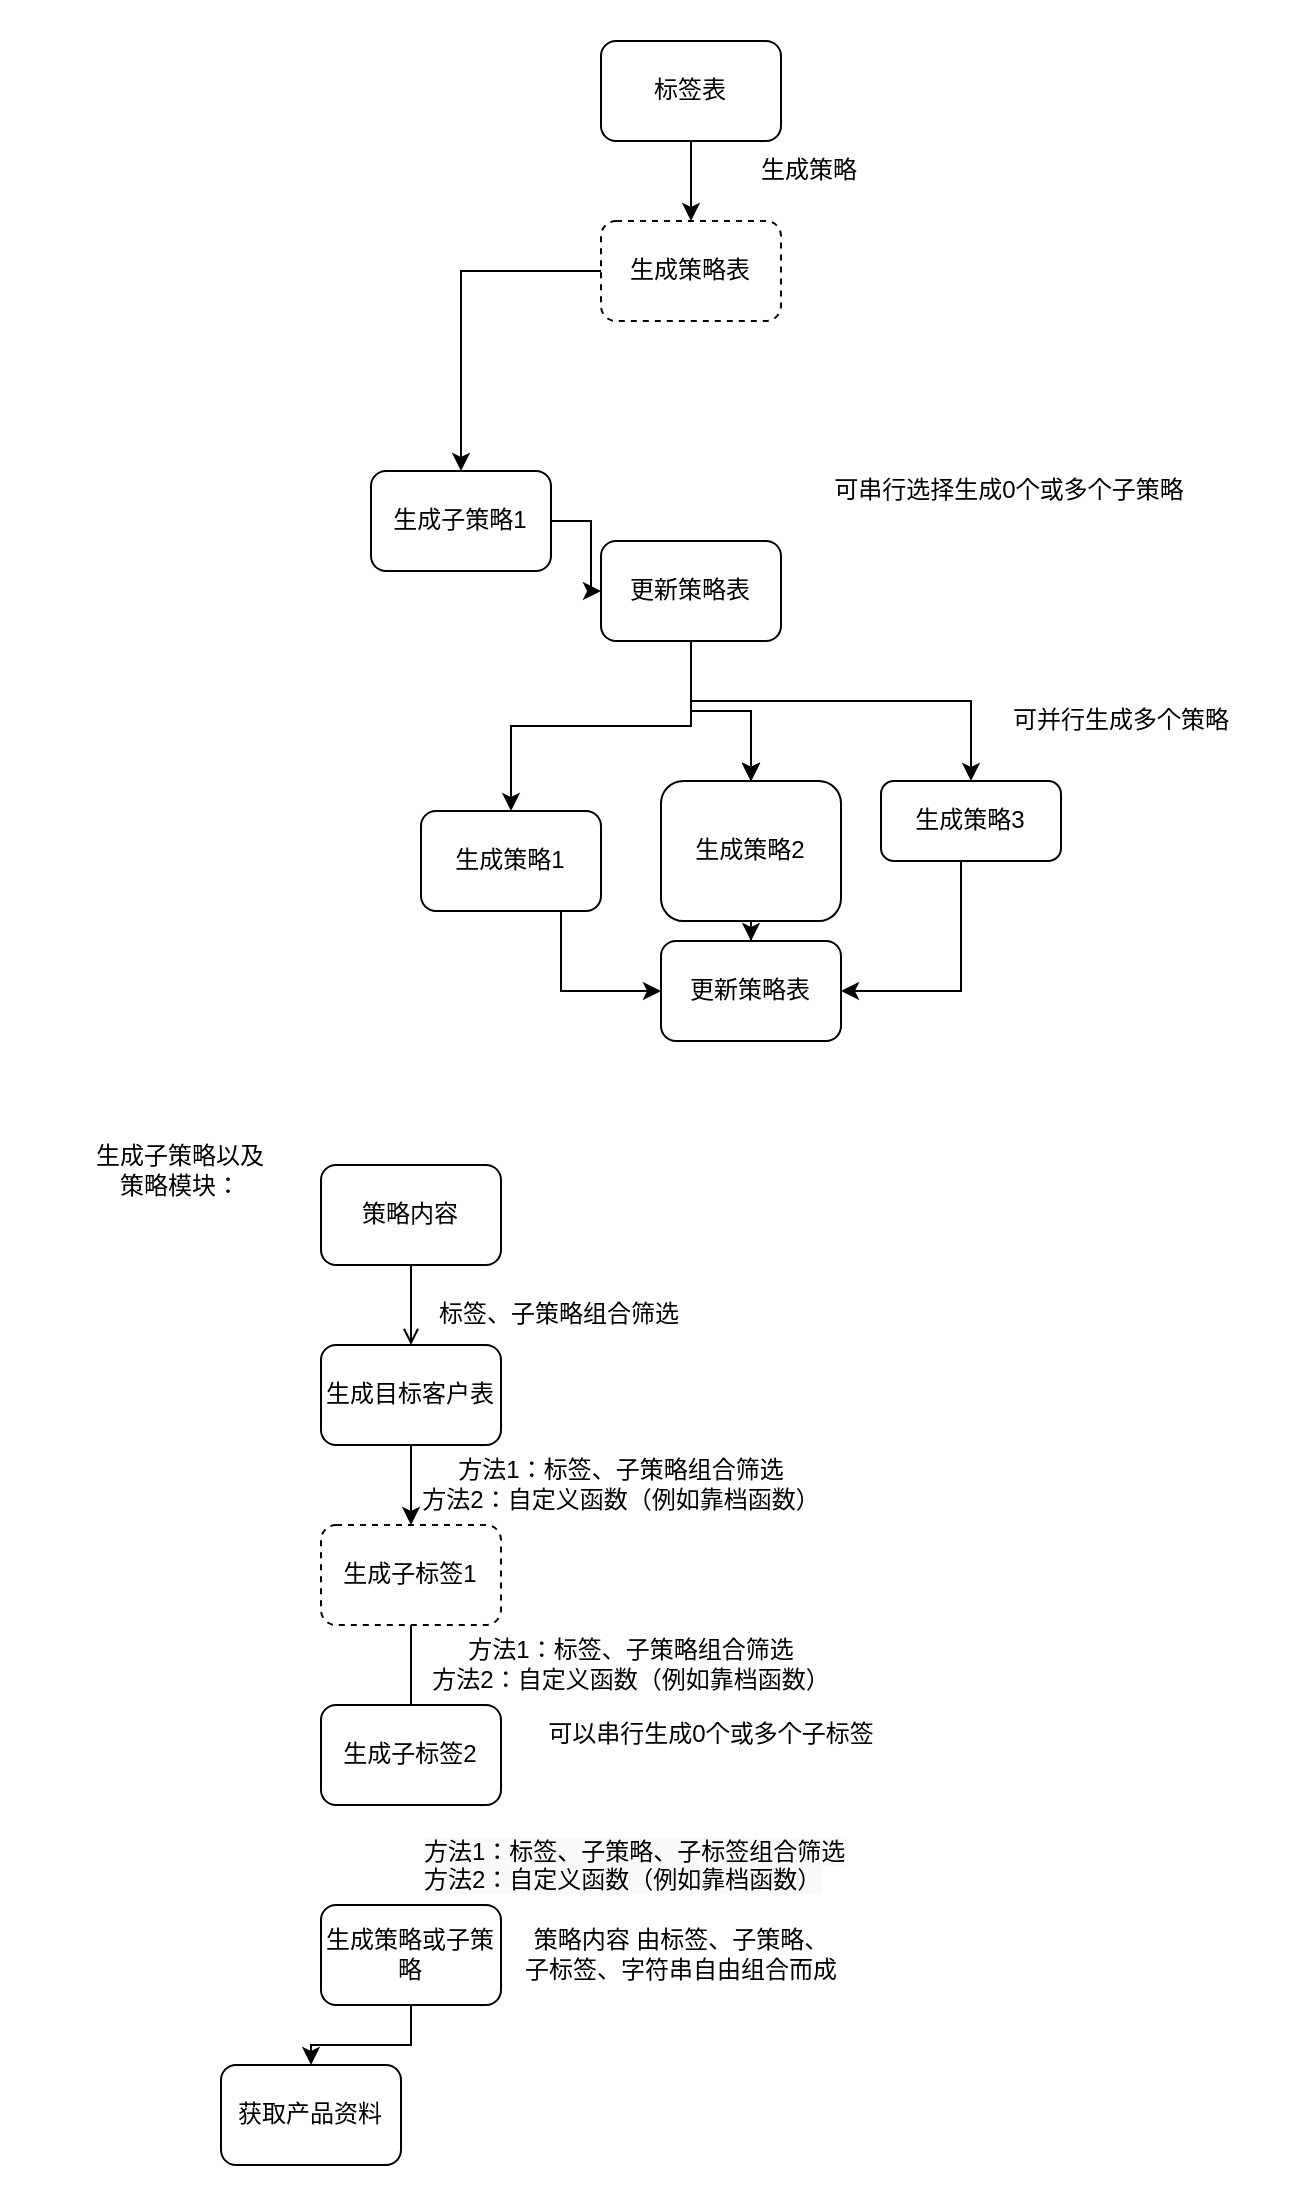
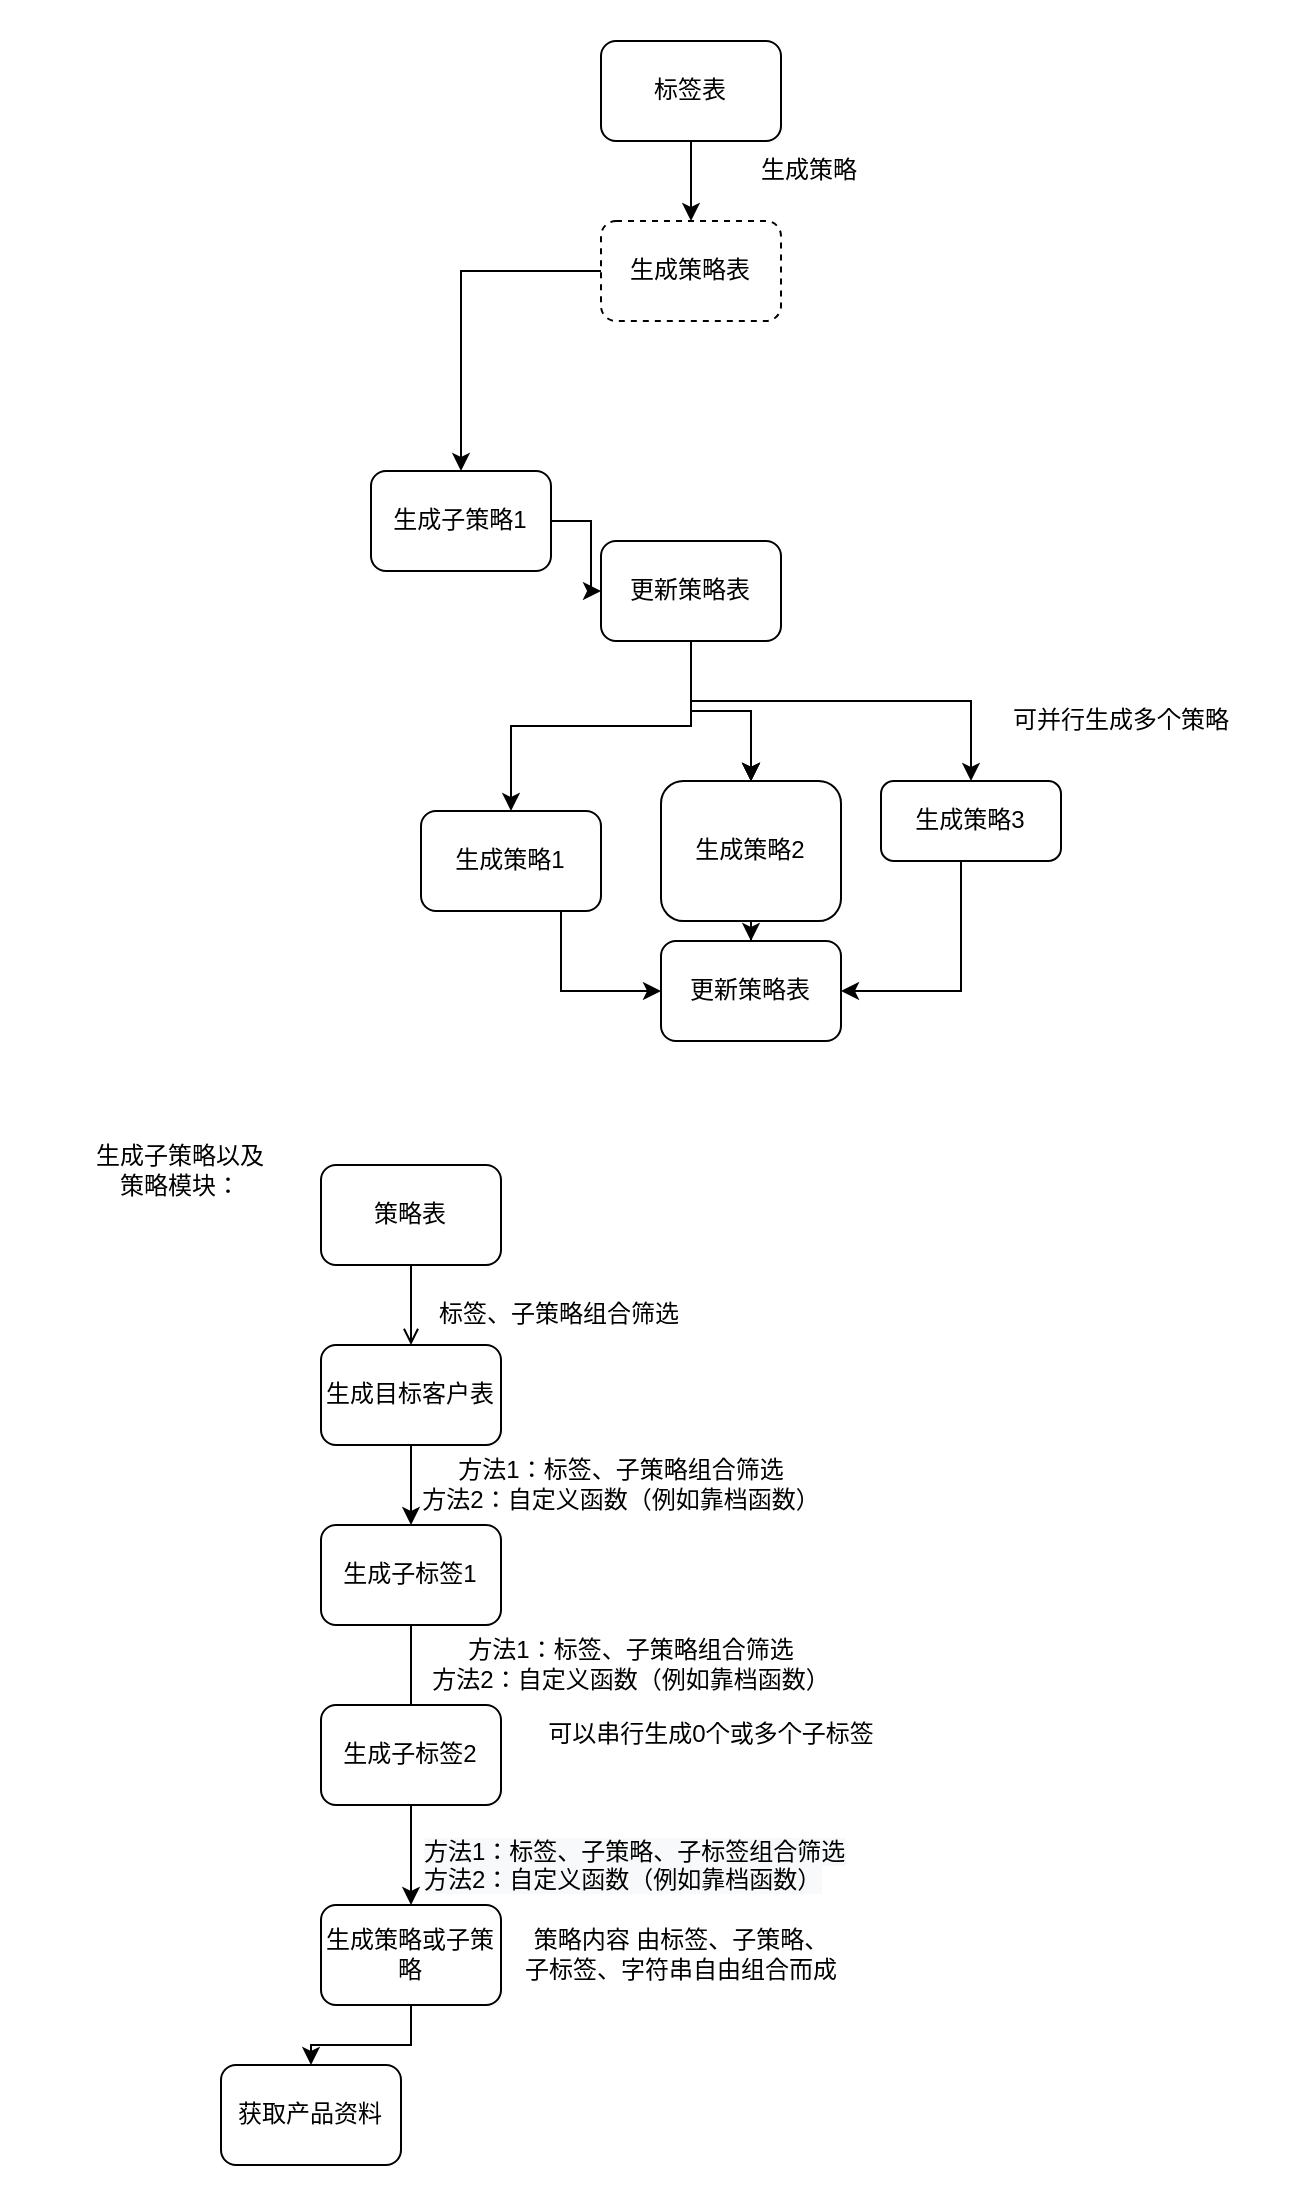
(1009, 491) -> none
(411, 1215) -> (411, 1215)
(411, 1575) -> (411, 1575)
none -> (411, 1848)
